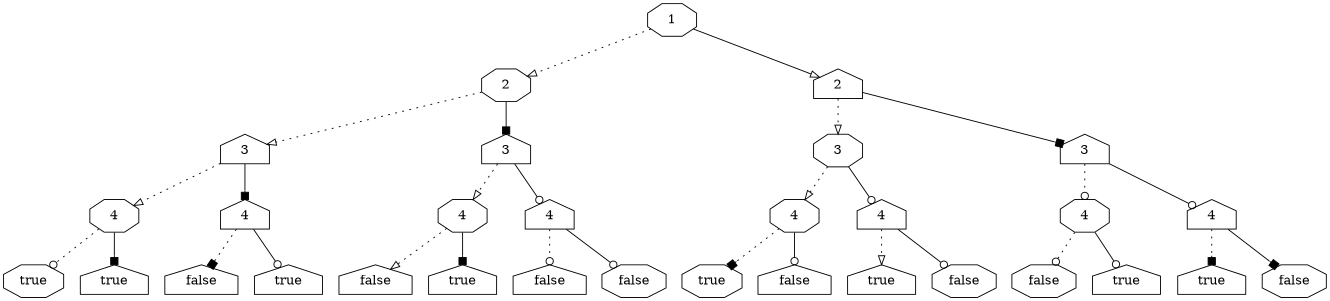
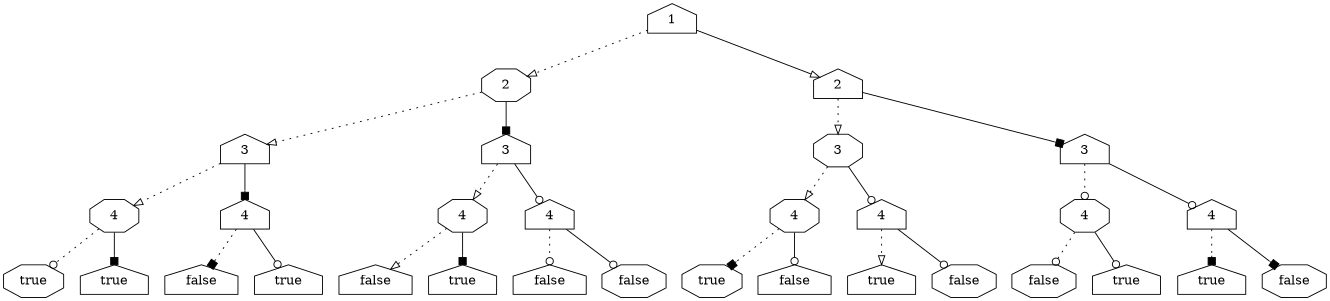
(672, 20) -> (672, 20)
